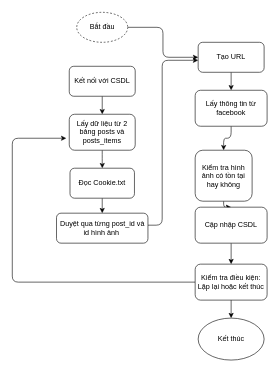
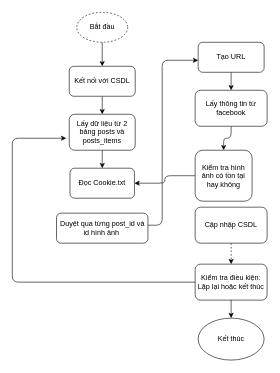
(160, 28) -> (102, 60)
(224, 206) -> (165, 179)
(102, 207) -> none
(231, 251) -> (231, 251)
